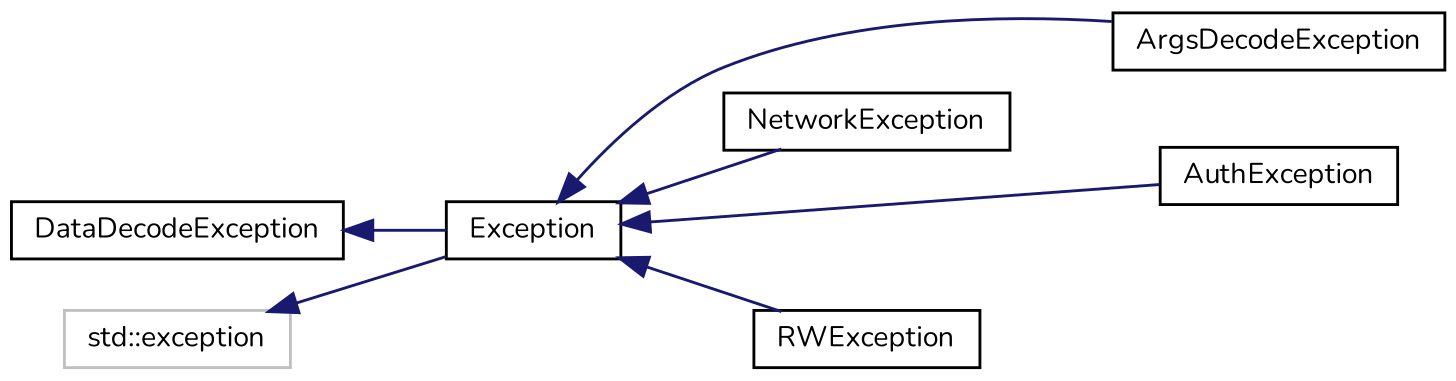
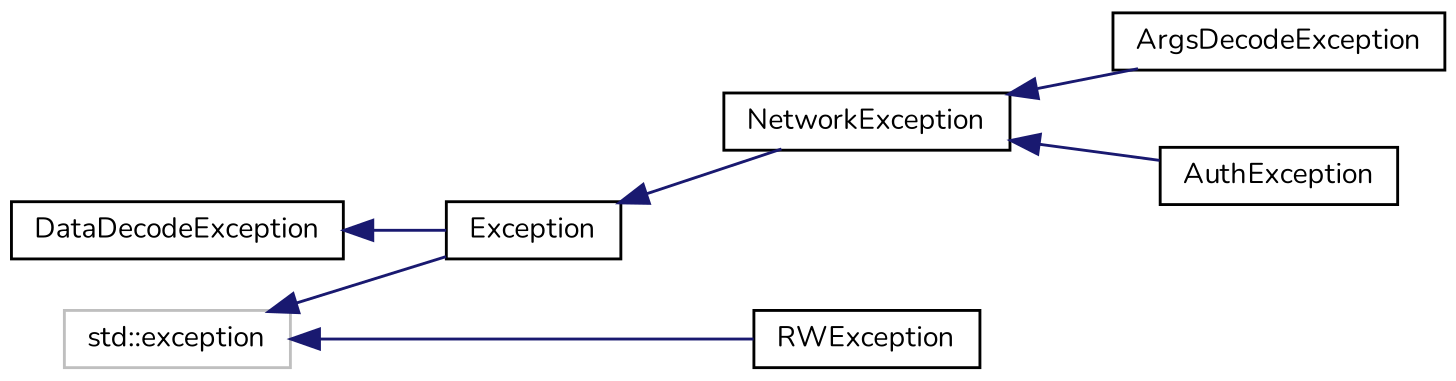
(823, 38) -> (1088, 79)
(905, 203) -> (1100, 152)
(714, 289) -> (537, 339)
